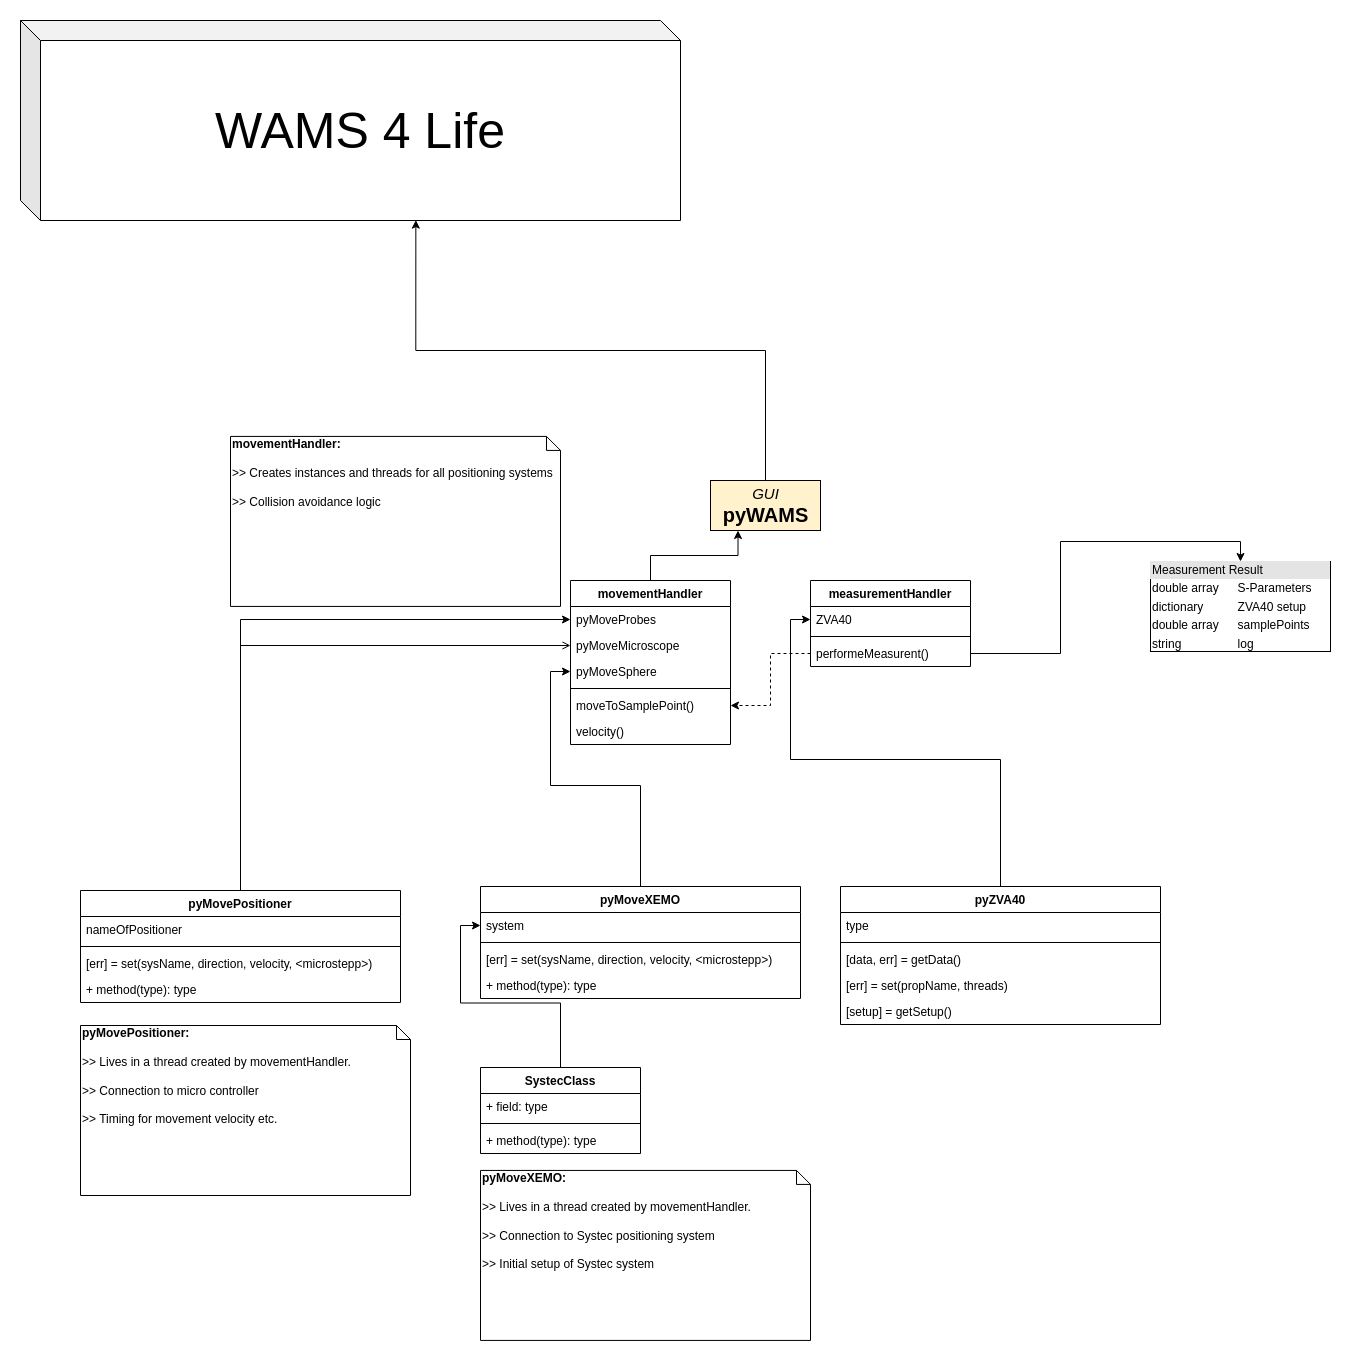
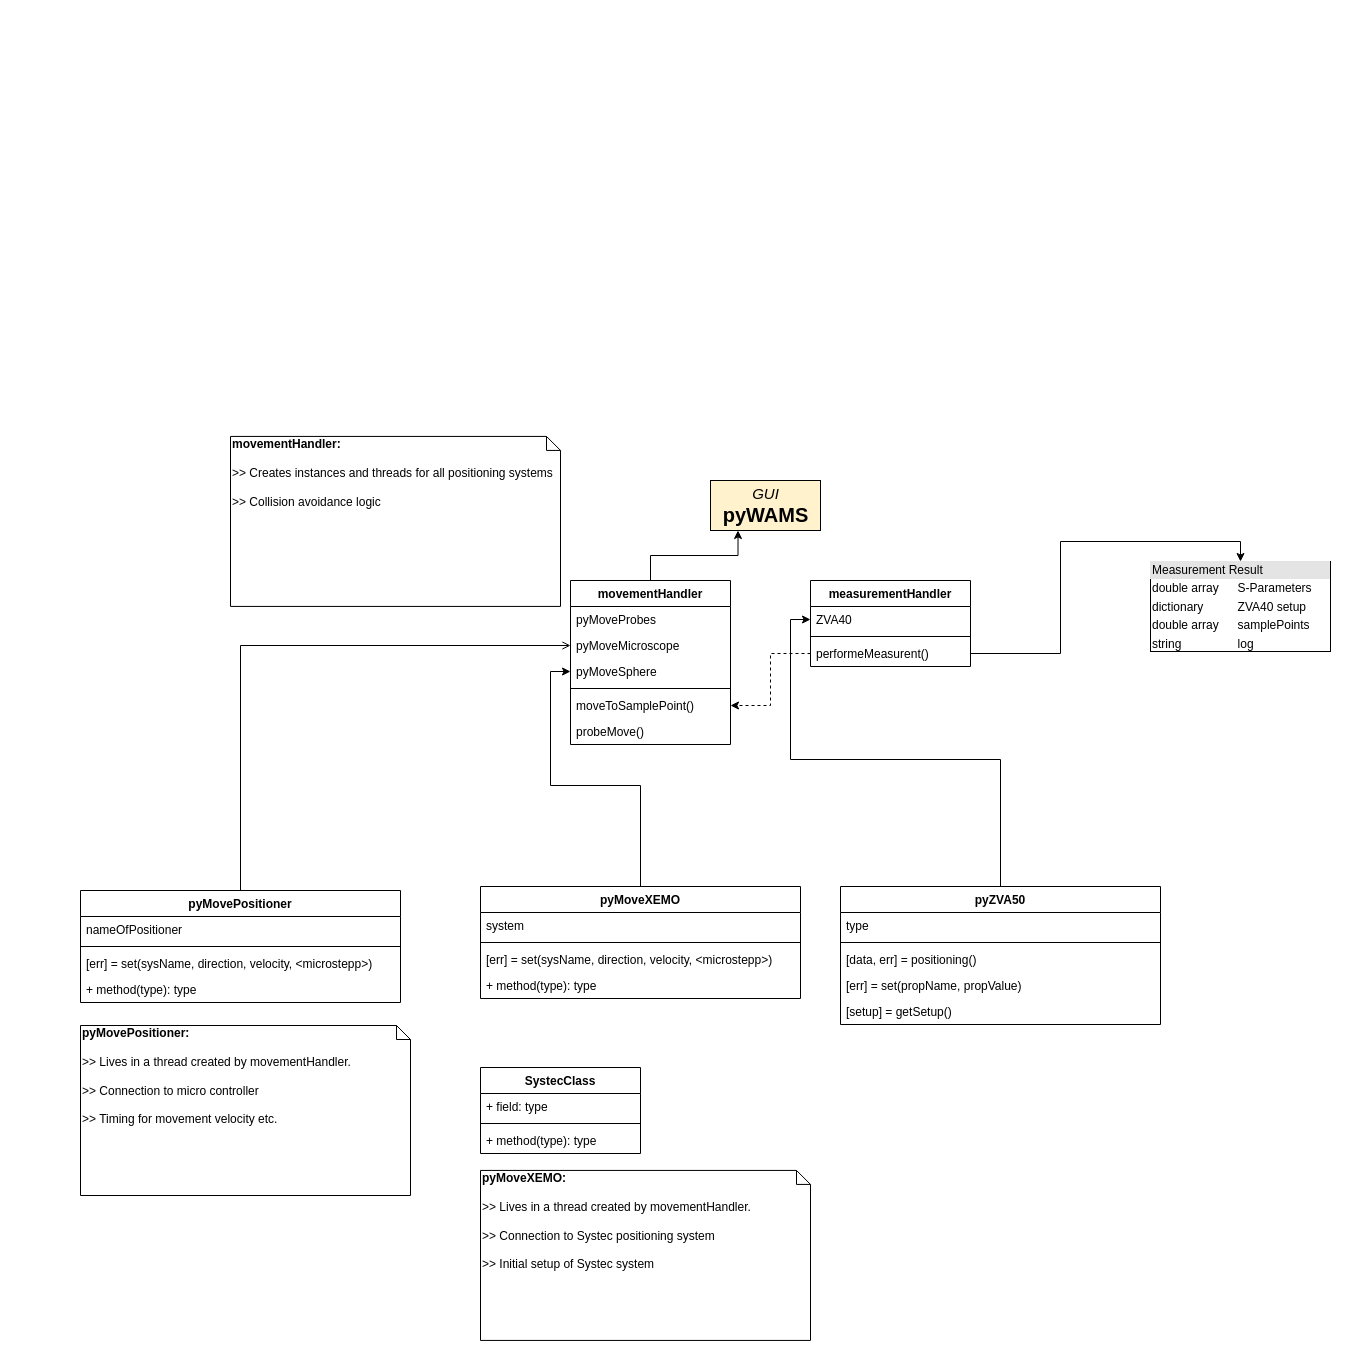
(351, 121) -> none
(594, 351) -> none
(391, 620) -> none
(606, 732) -> (613, 732)
(1000, 900) -> (1000, 900)
(917, 960) -> (926, 960)
(941, 986) -> (946, 986)
(498, 1003) -> none
